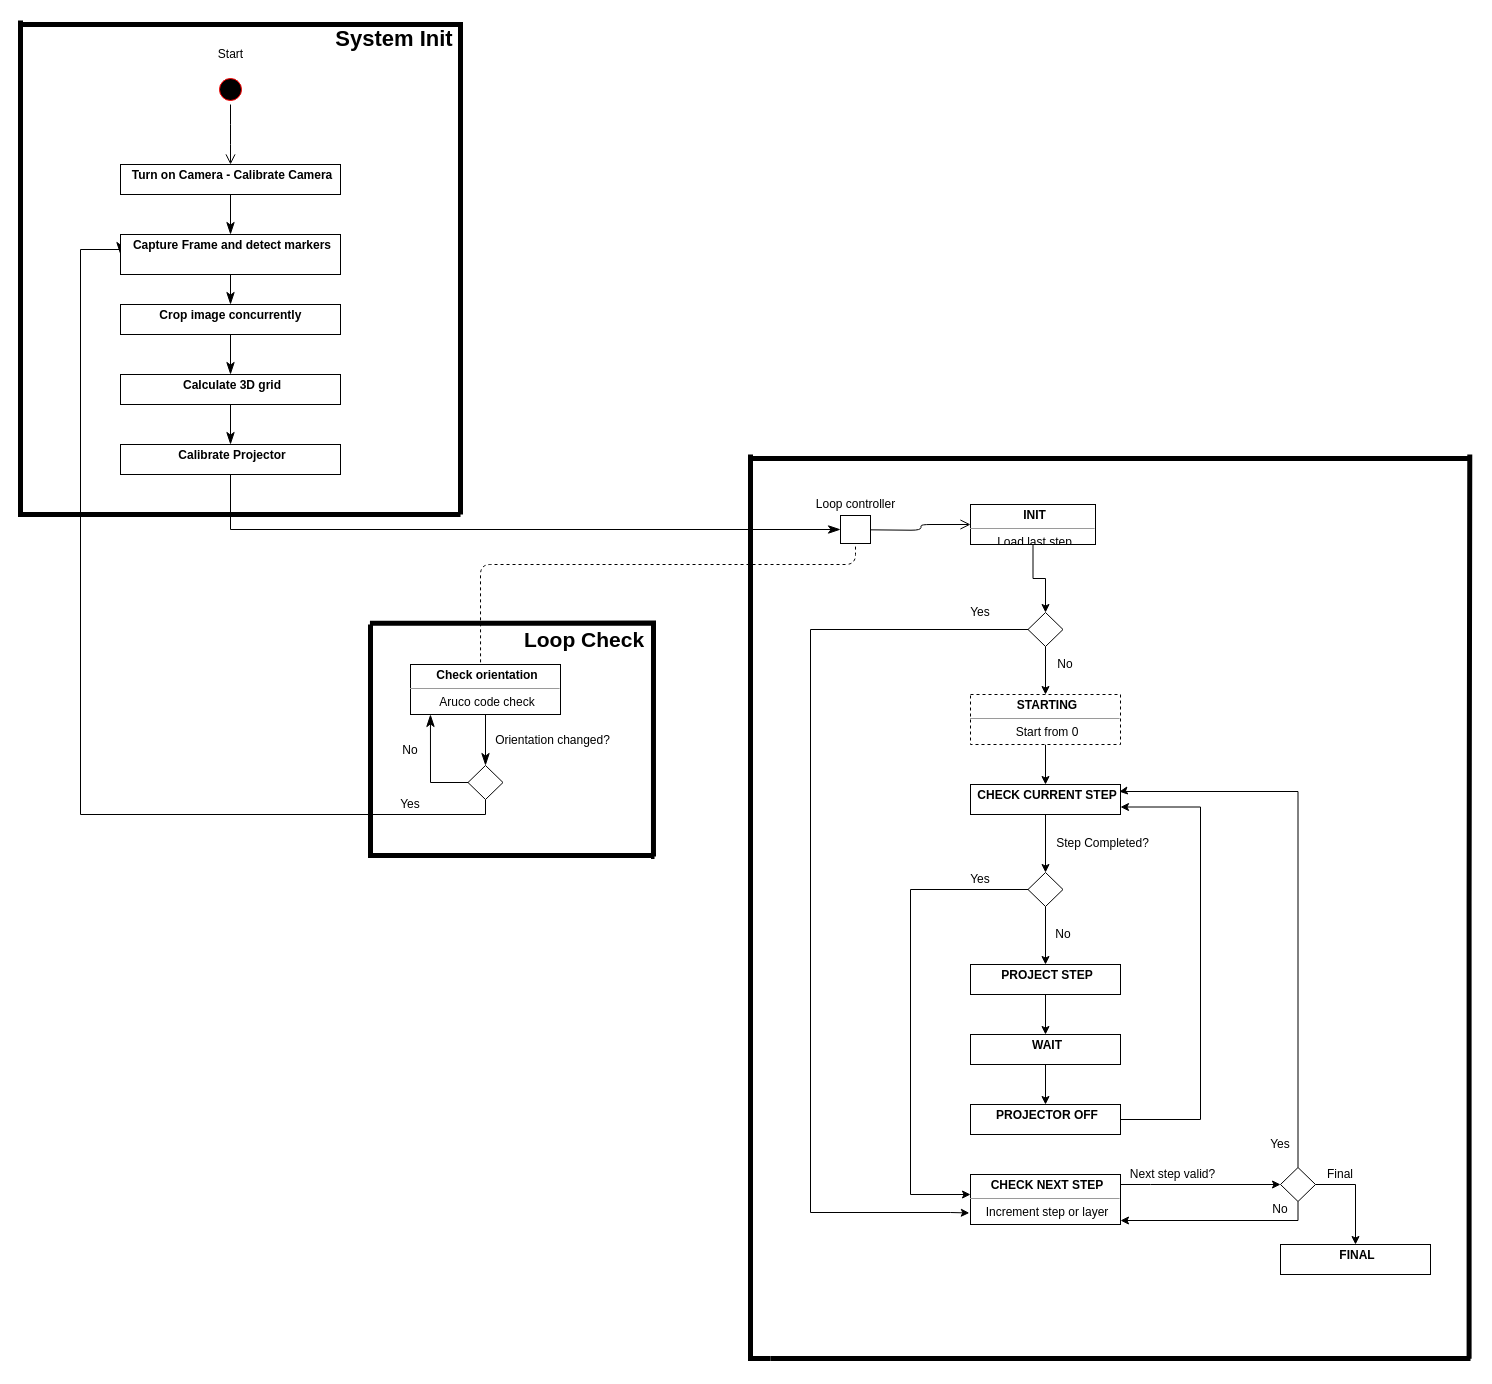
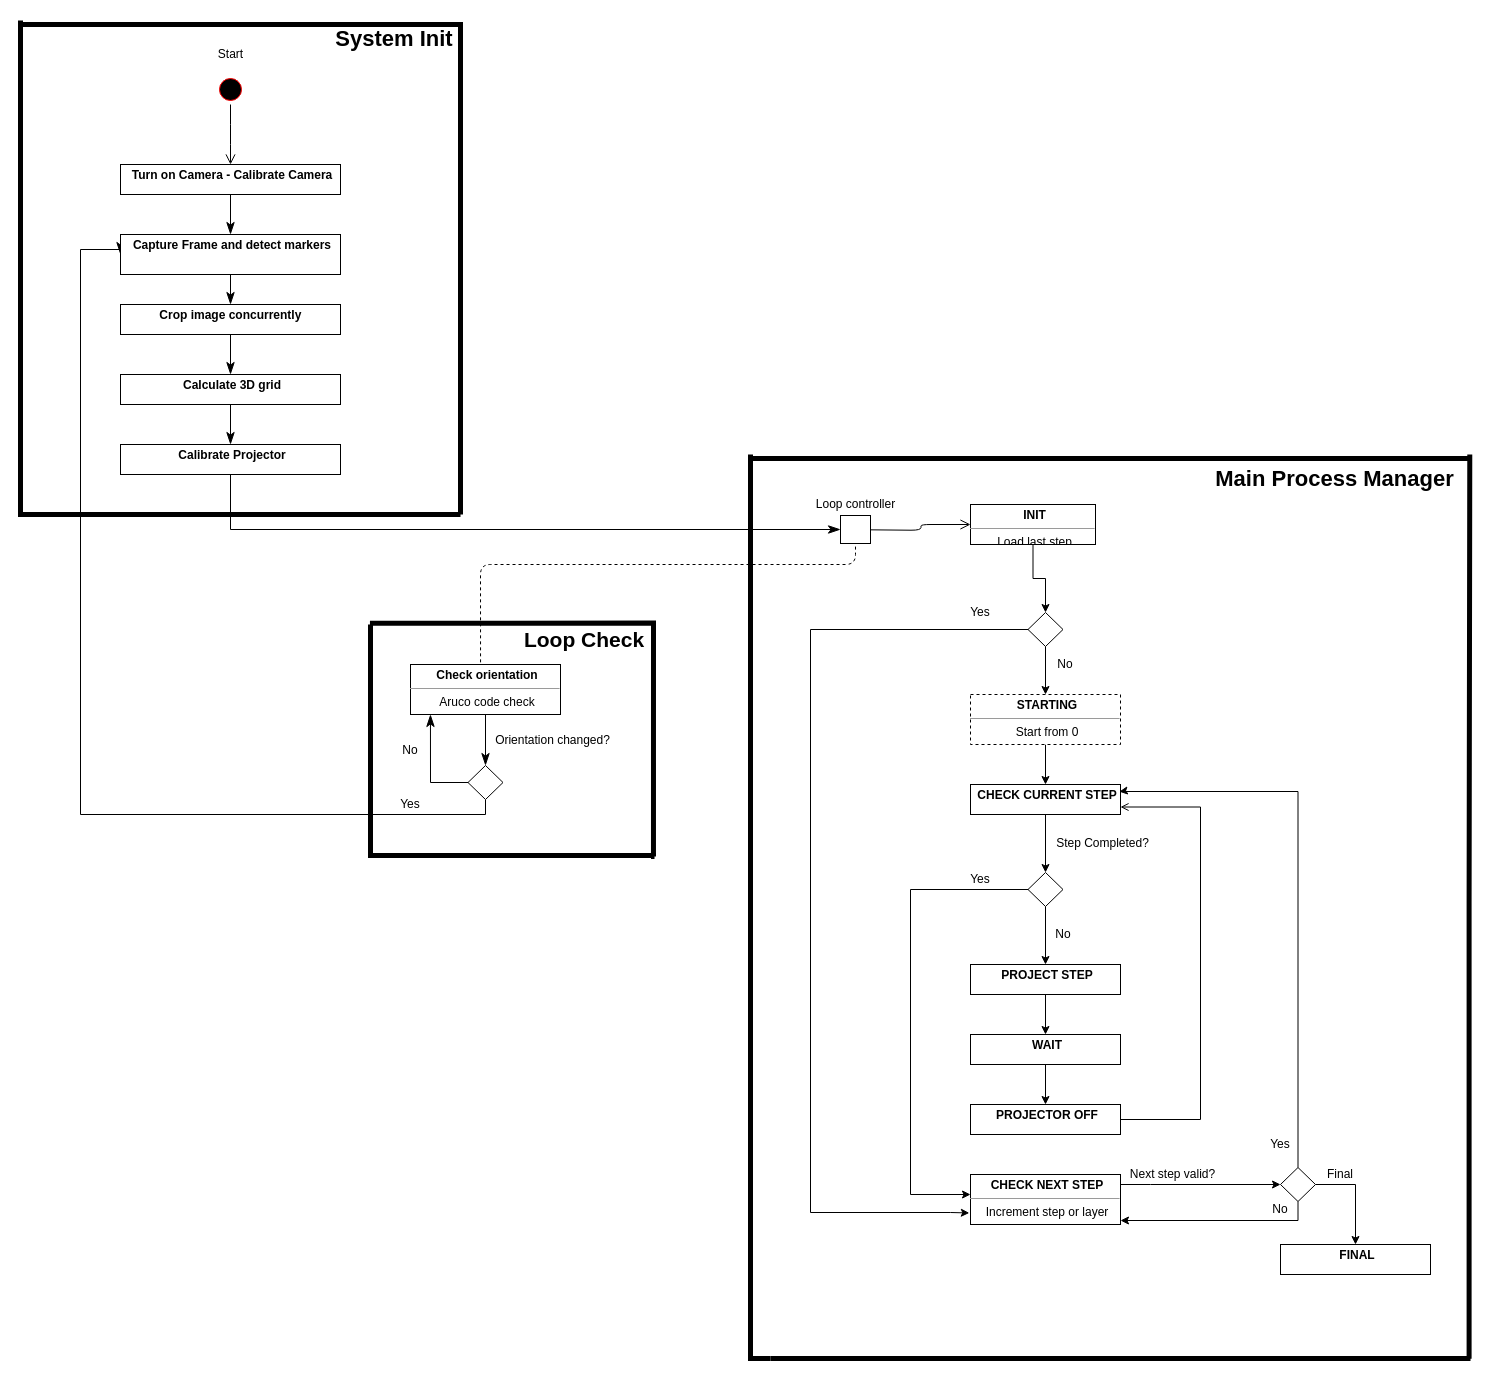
none -> (1335, 480)
(1129, 807) -> (1127, 807)
